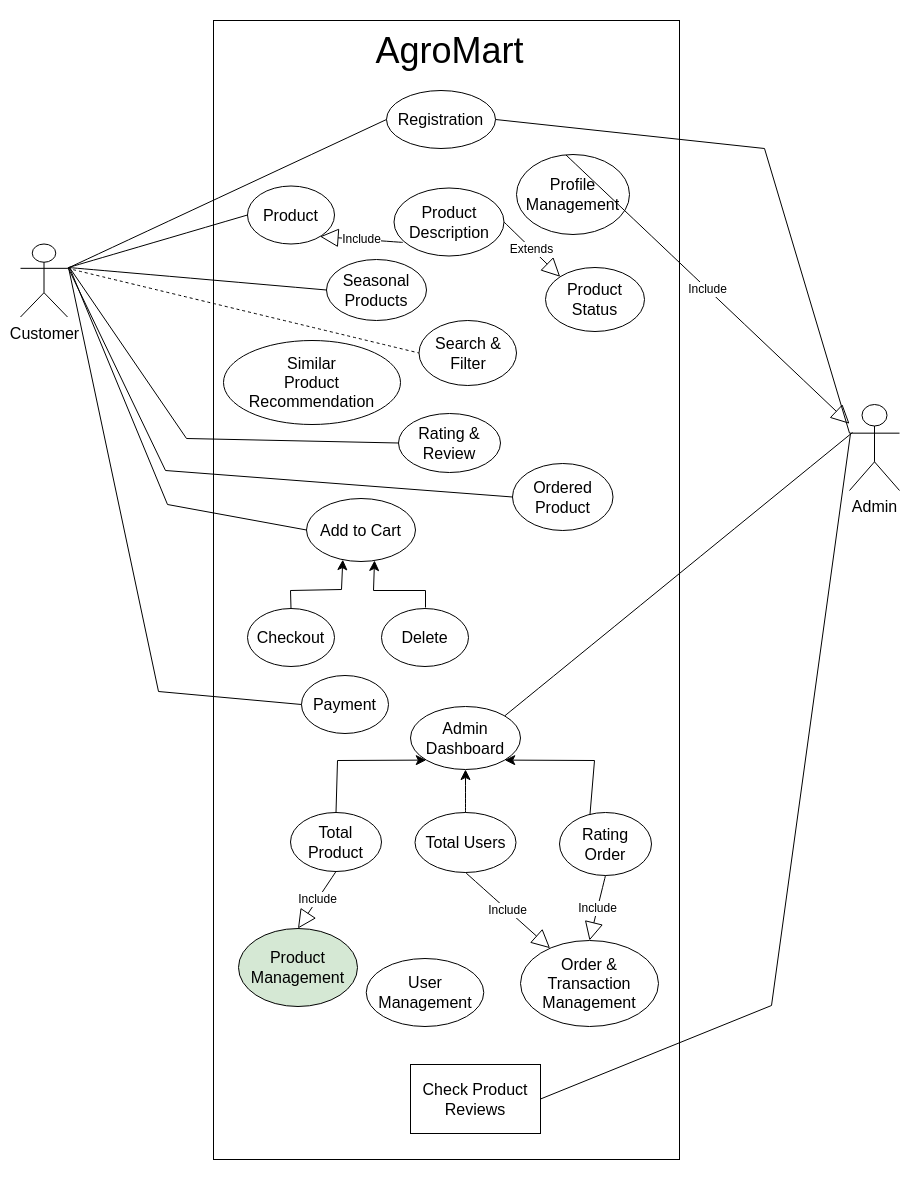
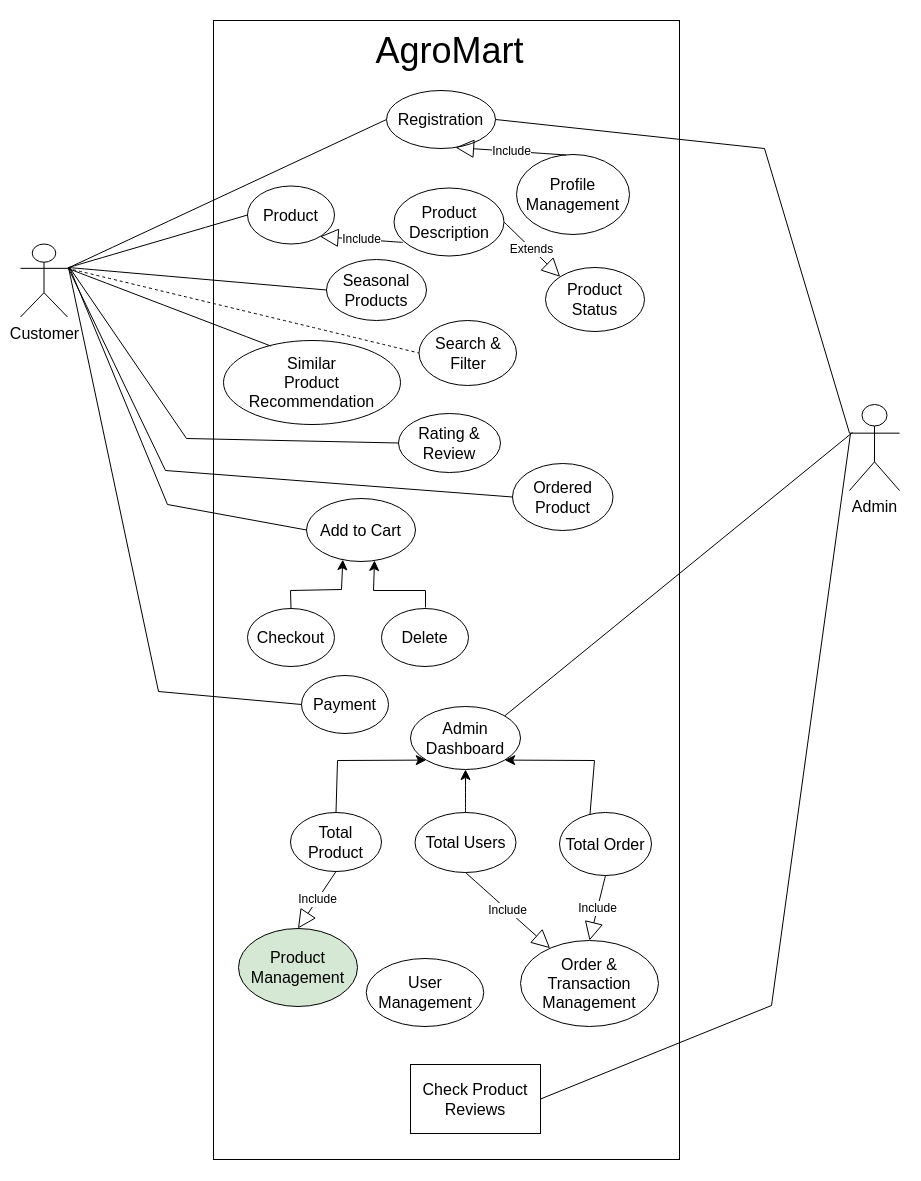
(701, 283) -> (520, 152)
none -> (172, 308)
(606, 845) -> (606, 845)
